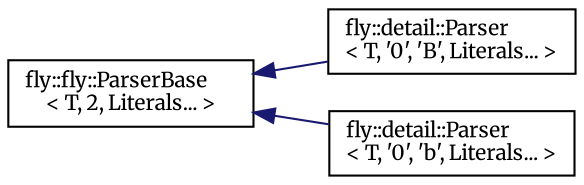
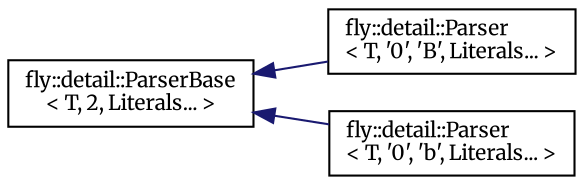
(131, 93) -> (131, 93)
